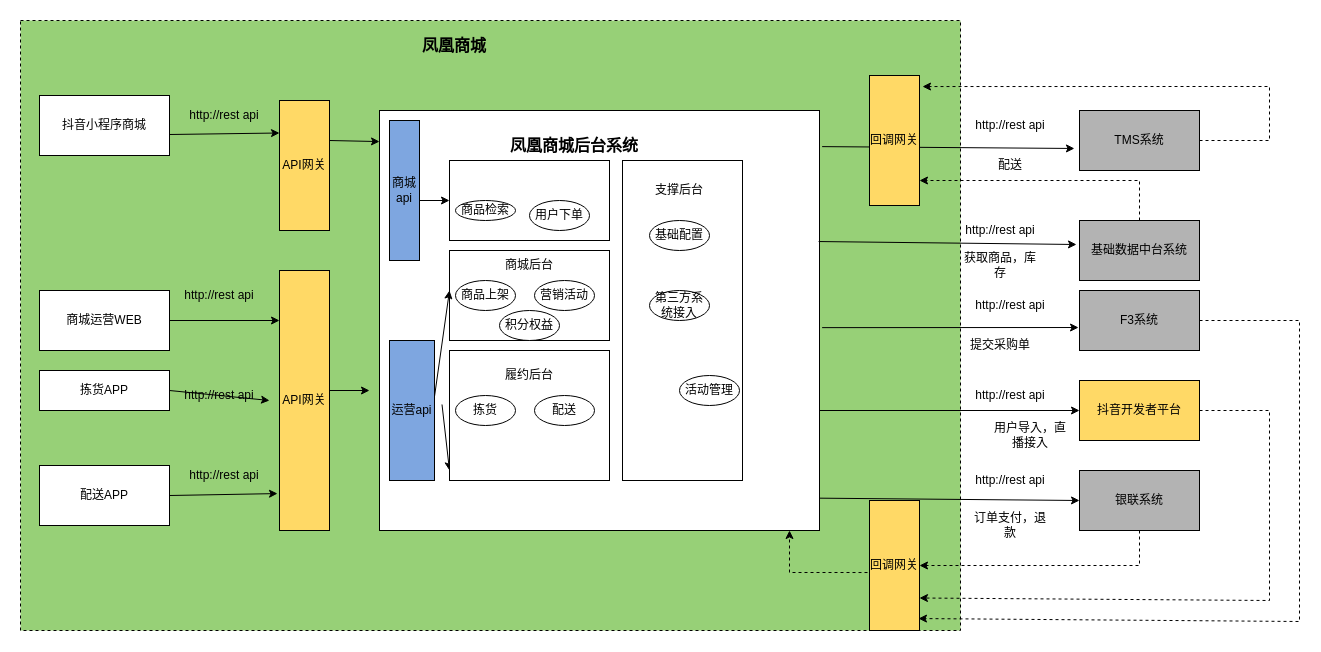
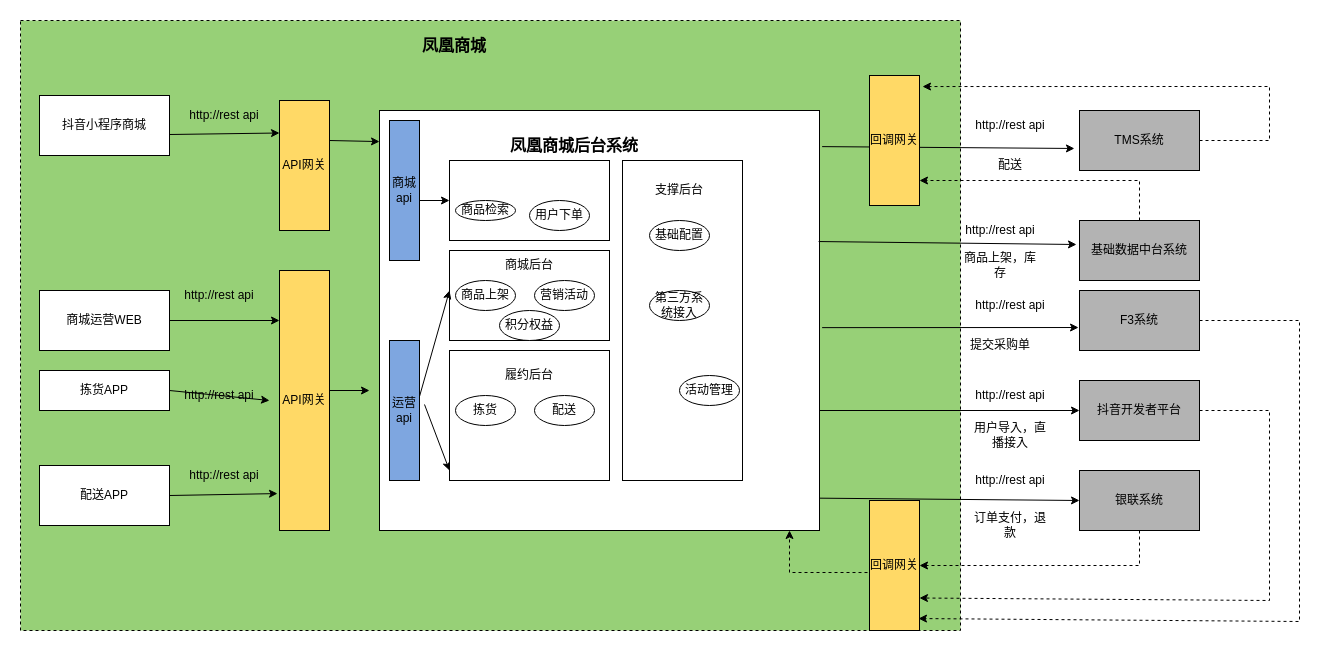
(1001, 266) -> (1001, 266)
(412, 411) -> (405, 411)
(1140, 411) -> (1140, 411)
(1031, 436) -> (1011, 436)
